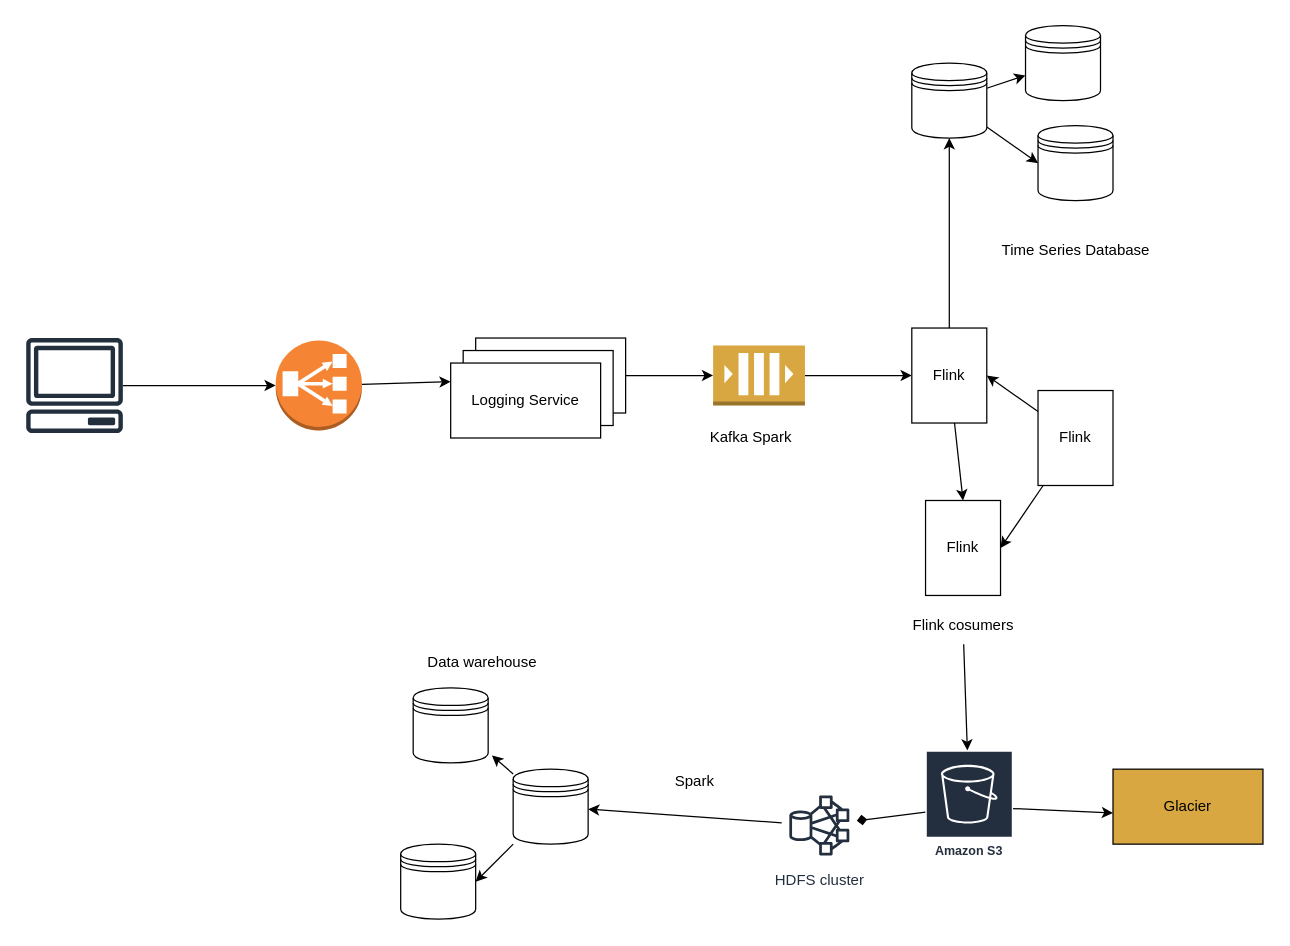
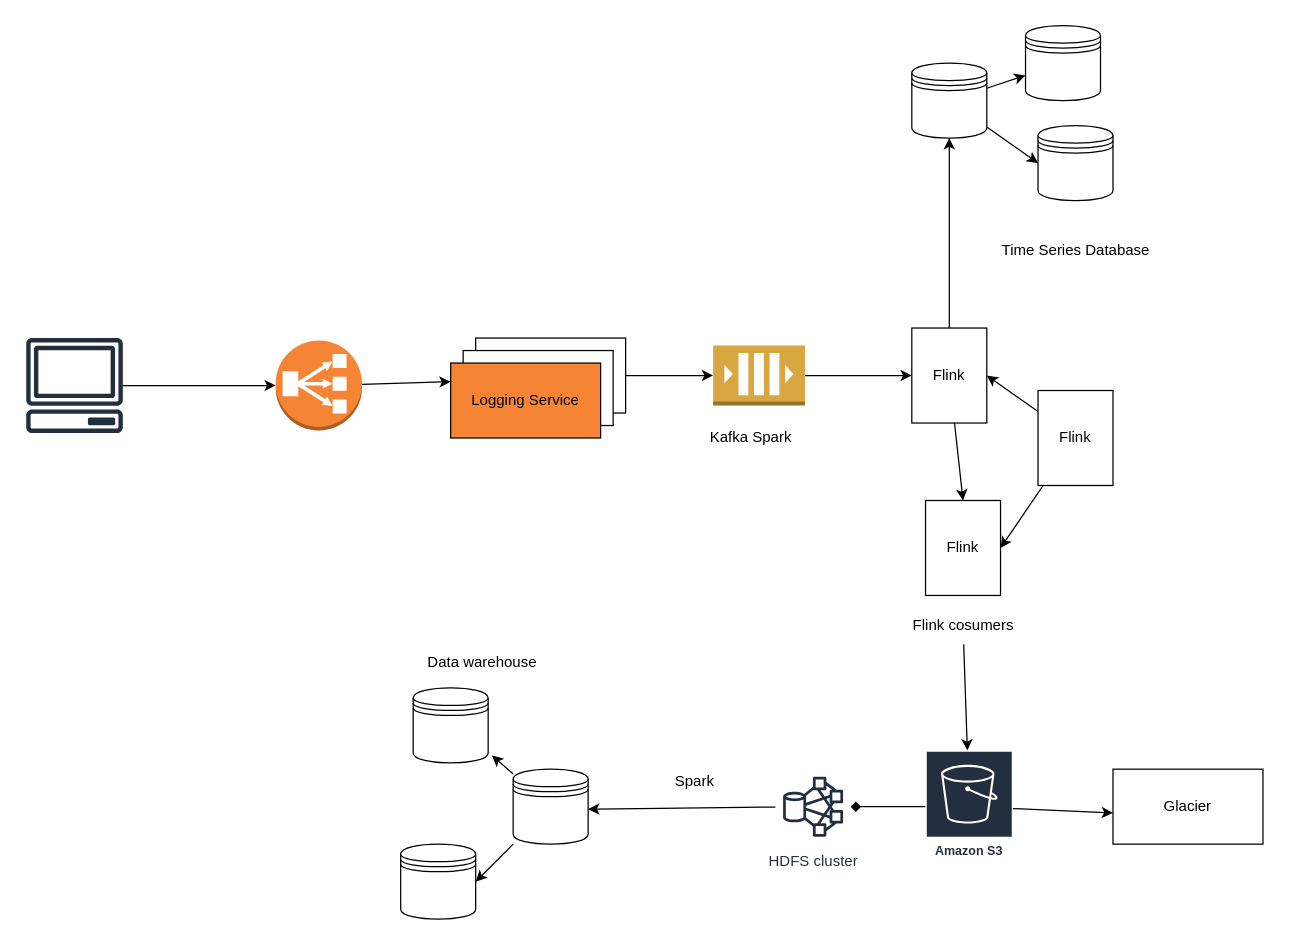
(526, 401) -> (526, 401)
(1188, 807) -> (1188, 807)
(819, 826) -> (813, 807)
